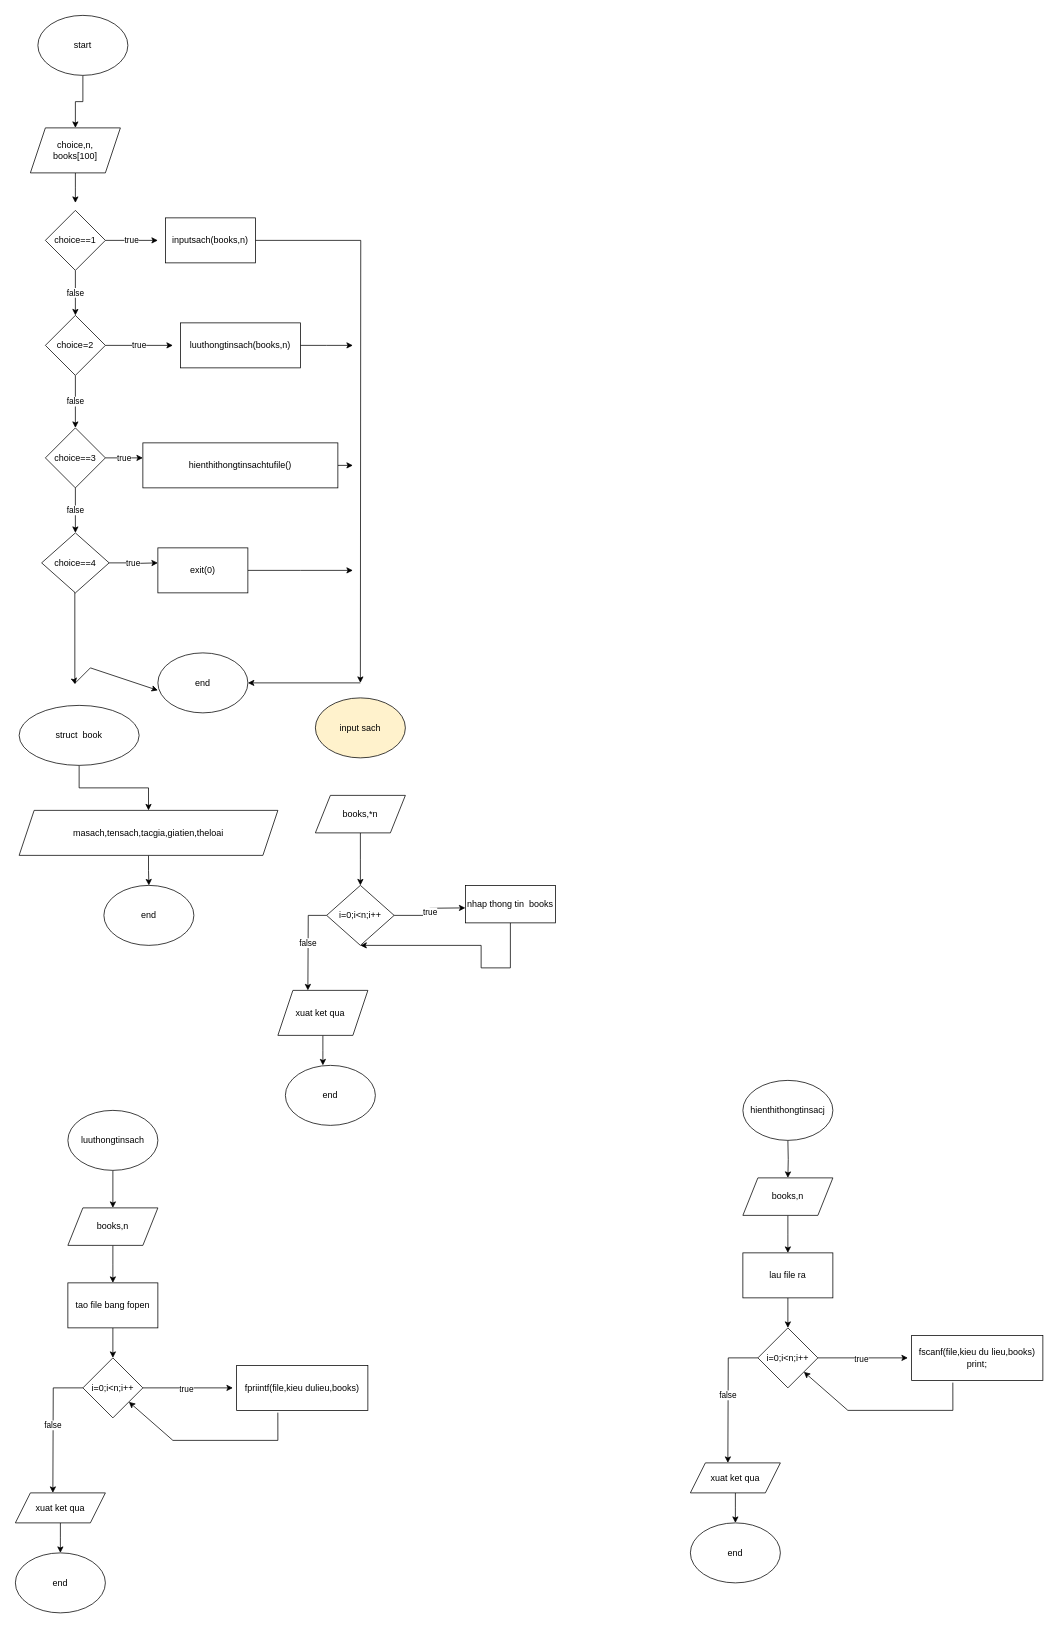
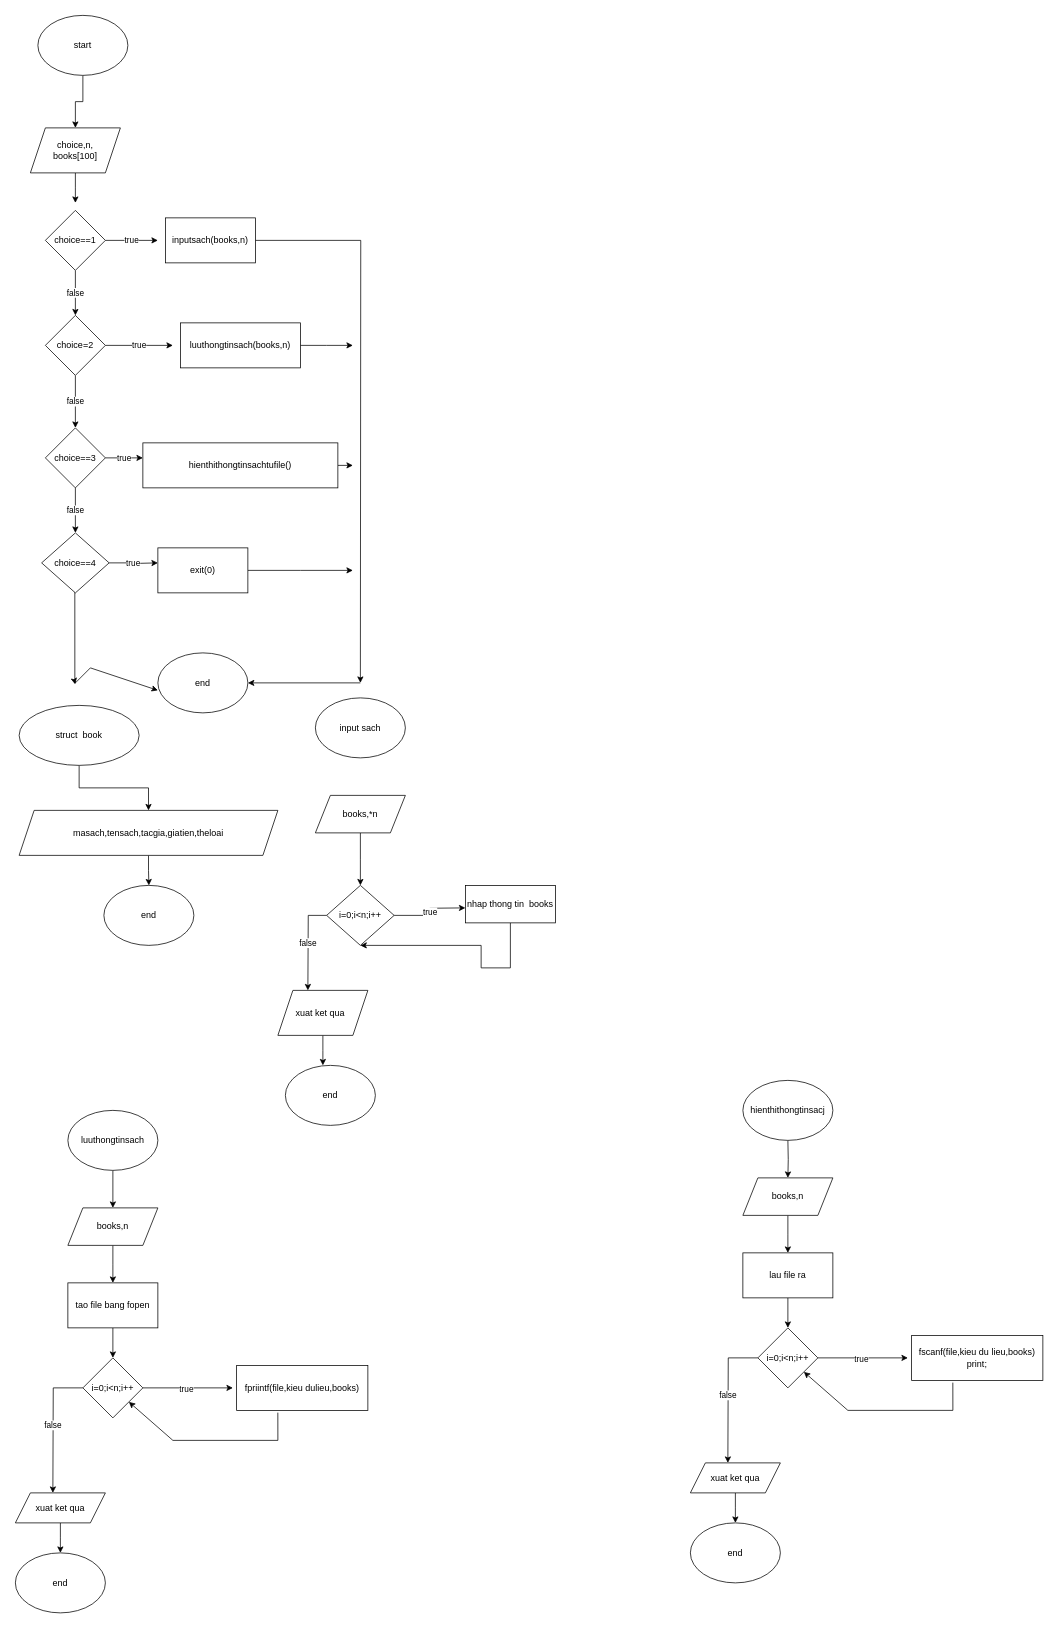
(360, 728) -> (360, 728)
